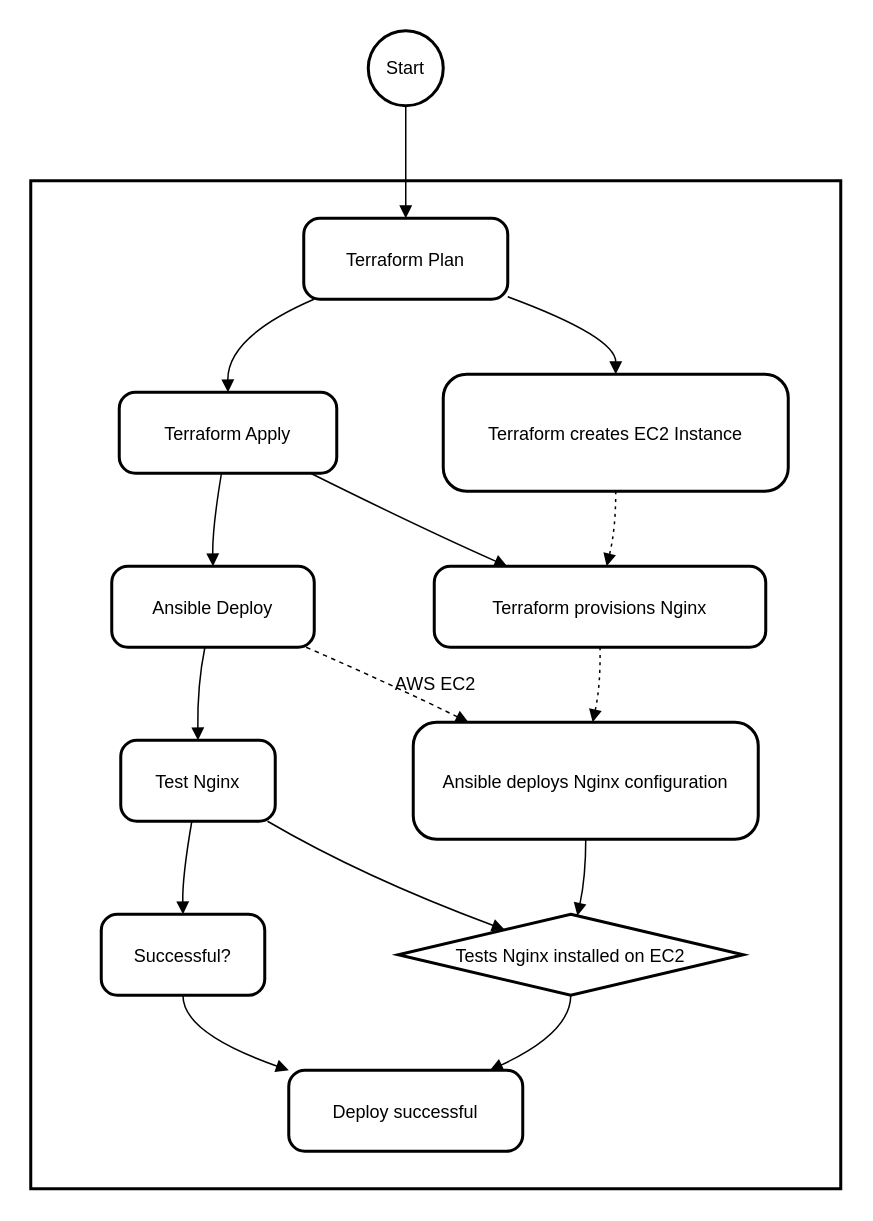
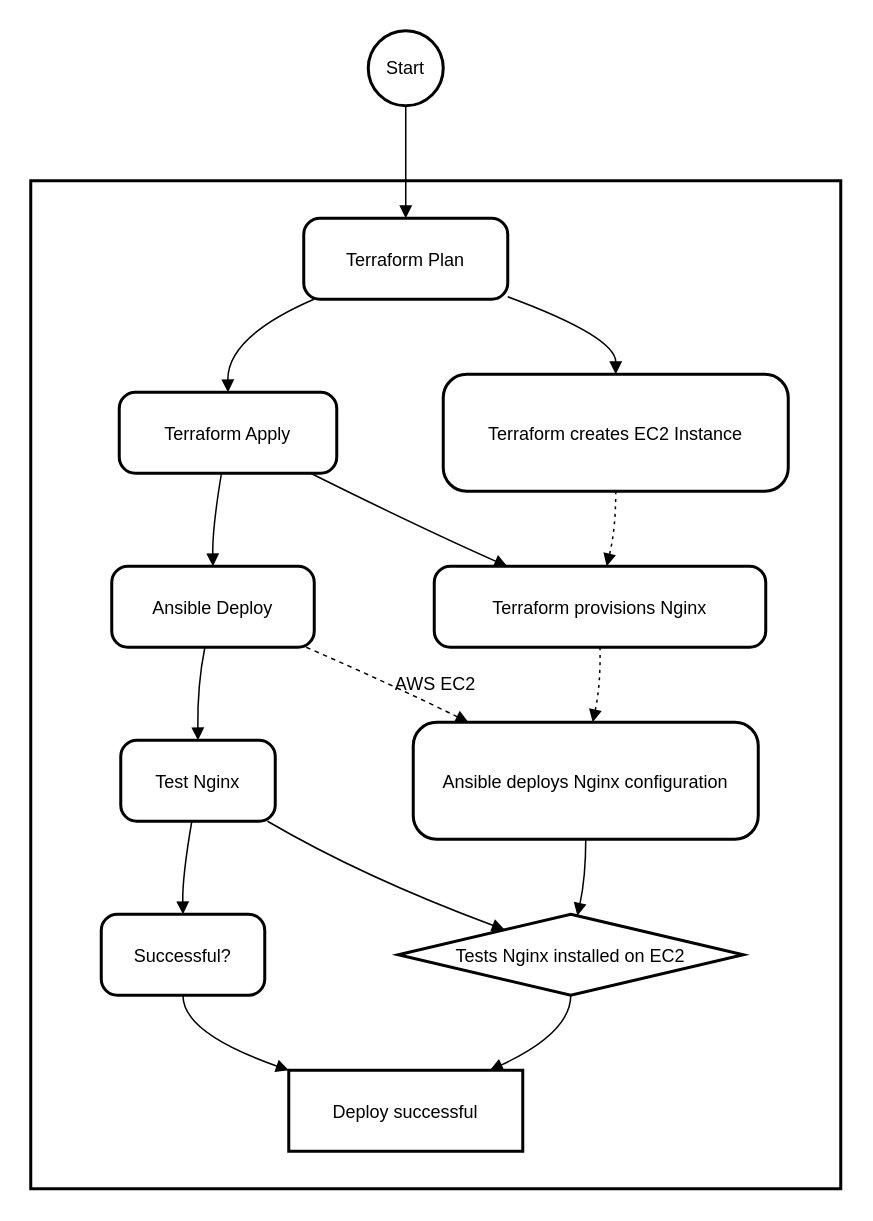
(406, 1111) -> (406, 1111)
